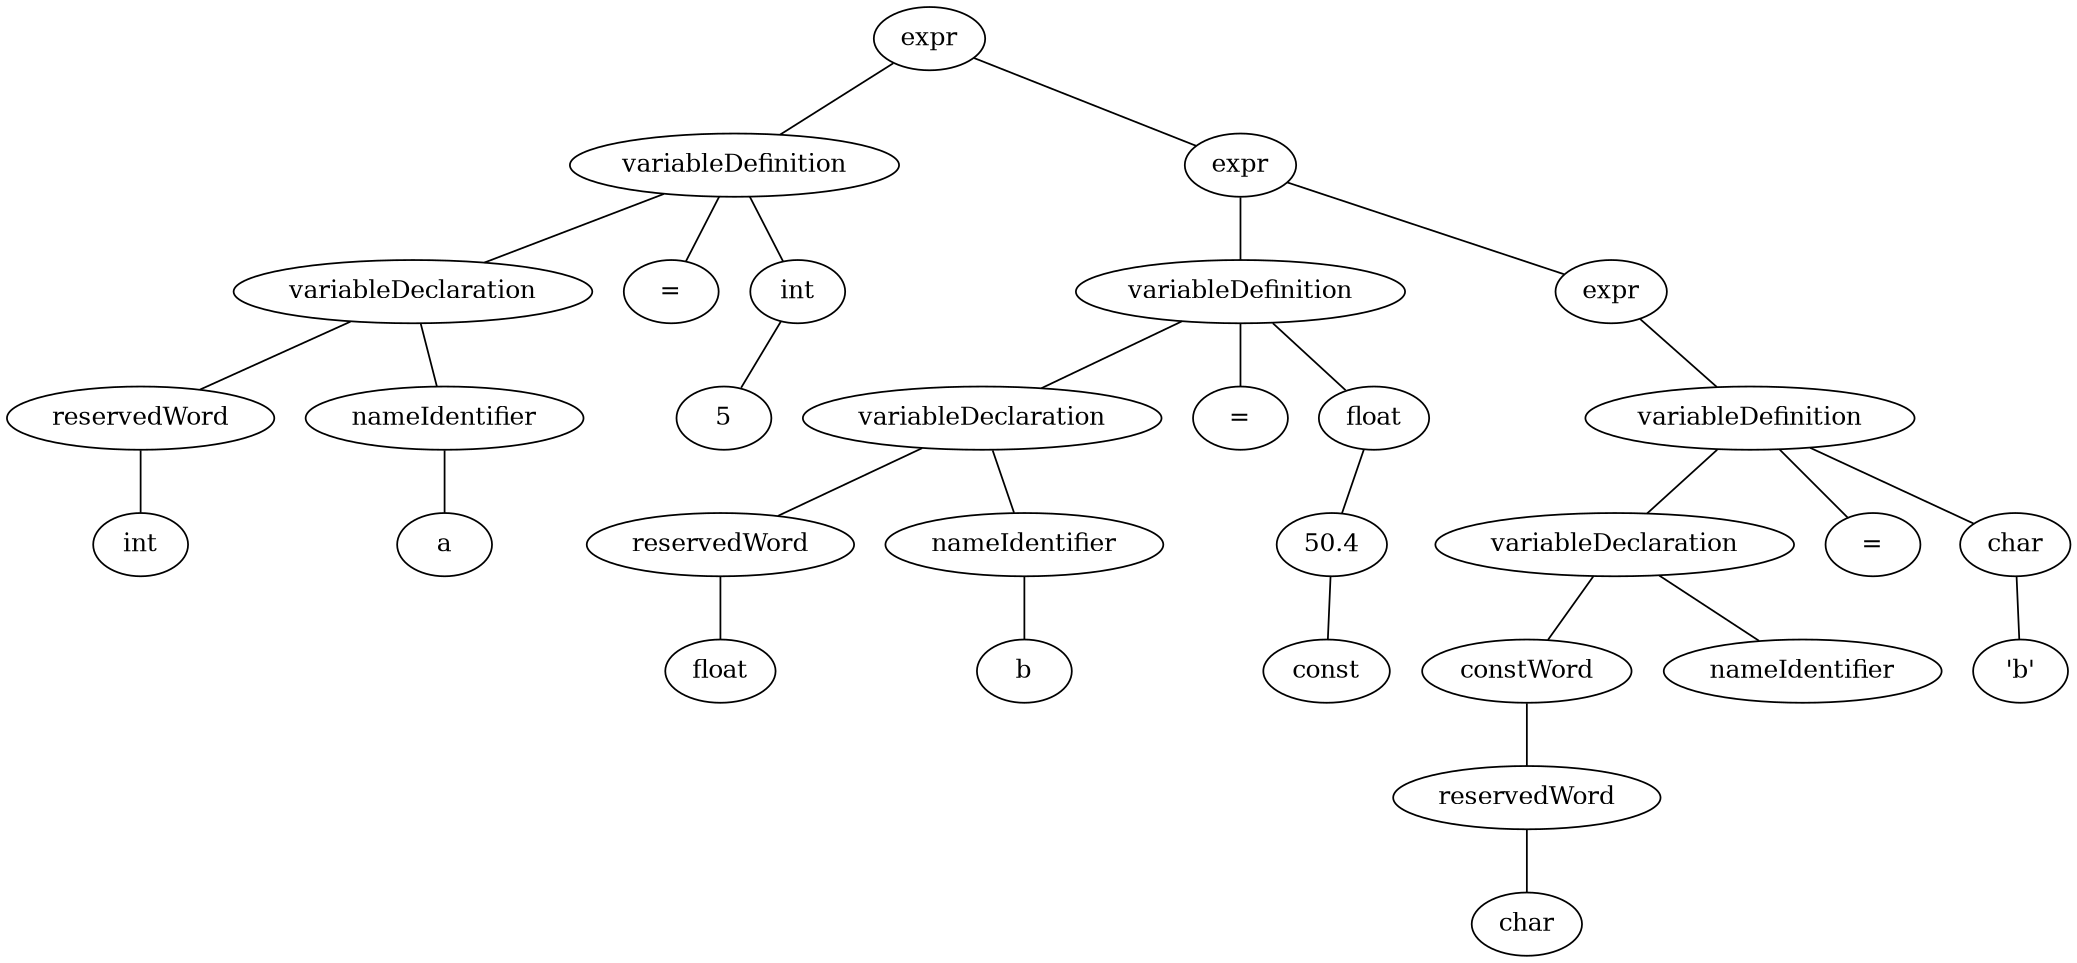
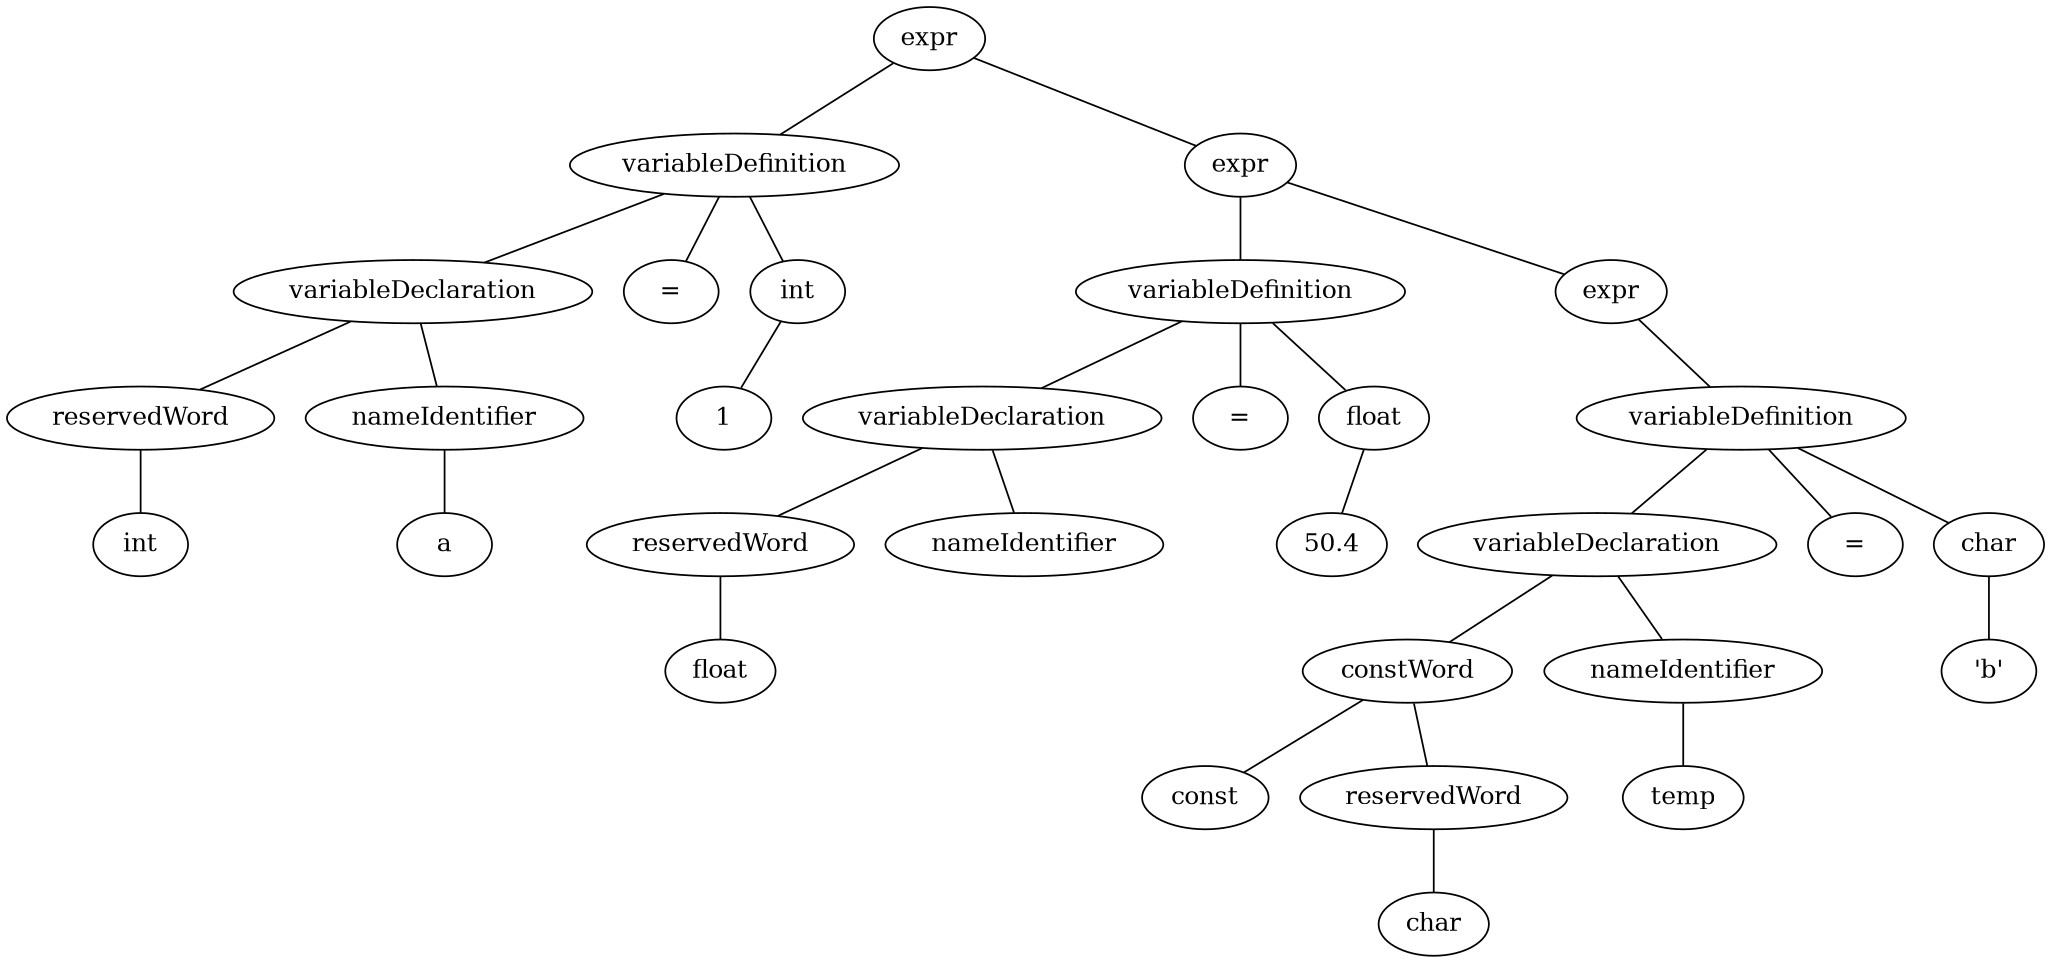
(724, 418) -> (724, 418)
(1329, 608) -> (1304, 736)
(1024, 671) -> none
none -> (1683, 798)
